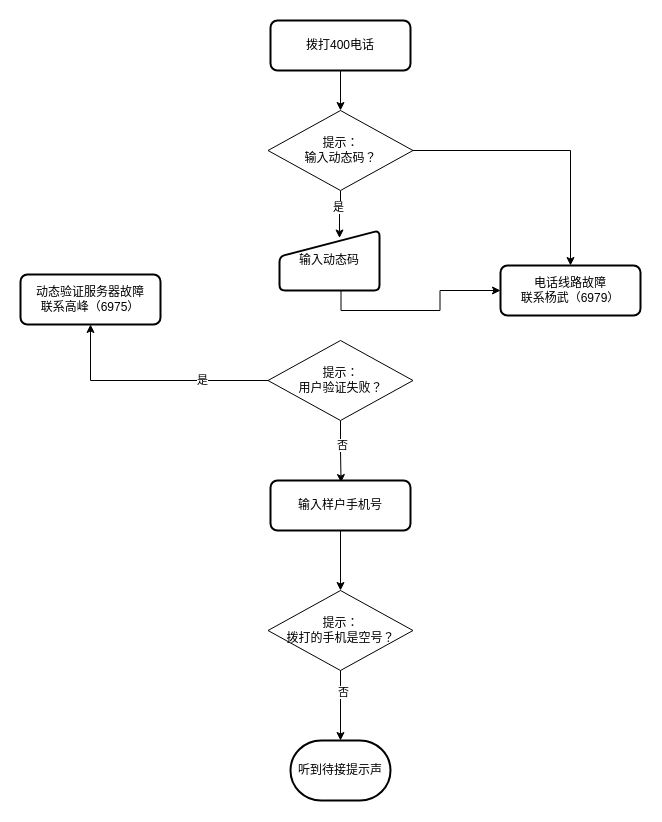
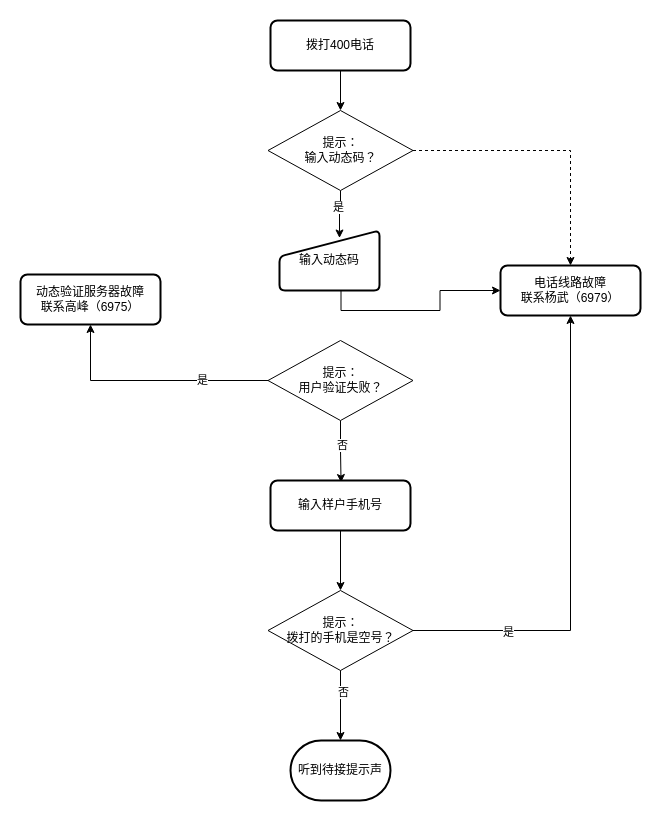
(545, 151) -> (545, 151)
none -> (571, 555)
